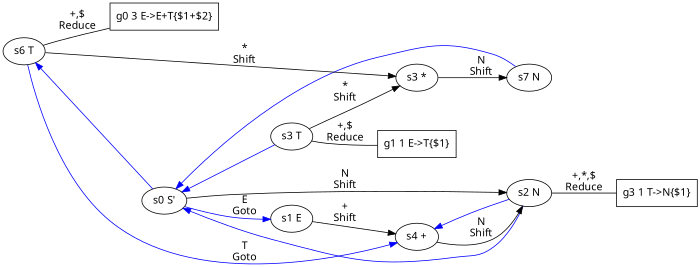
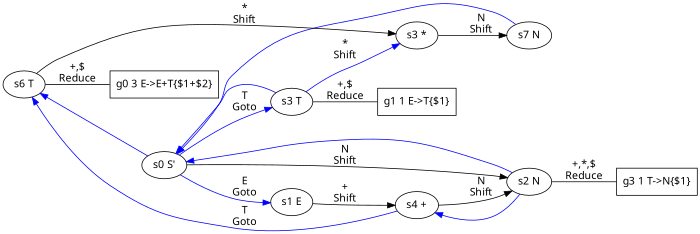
(351, 109) -> (349, 68)
none -> (221, 129)
(159, 247) -> (196, 222)
